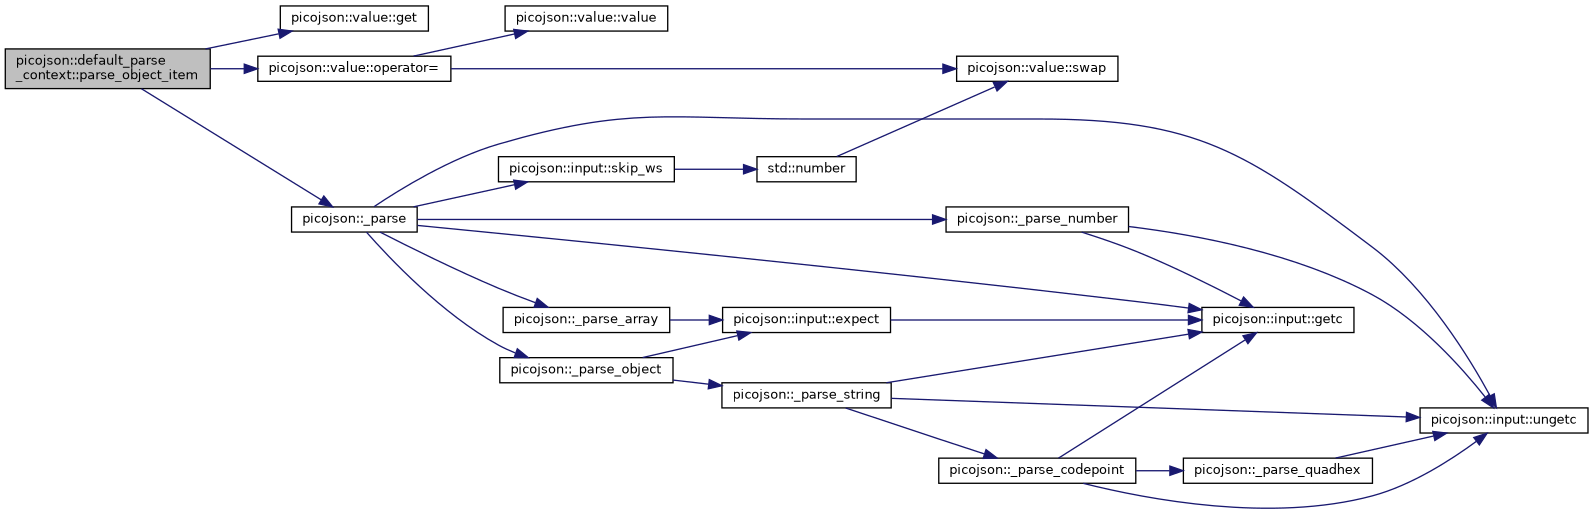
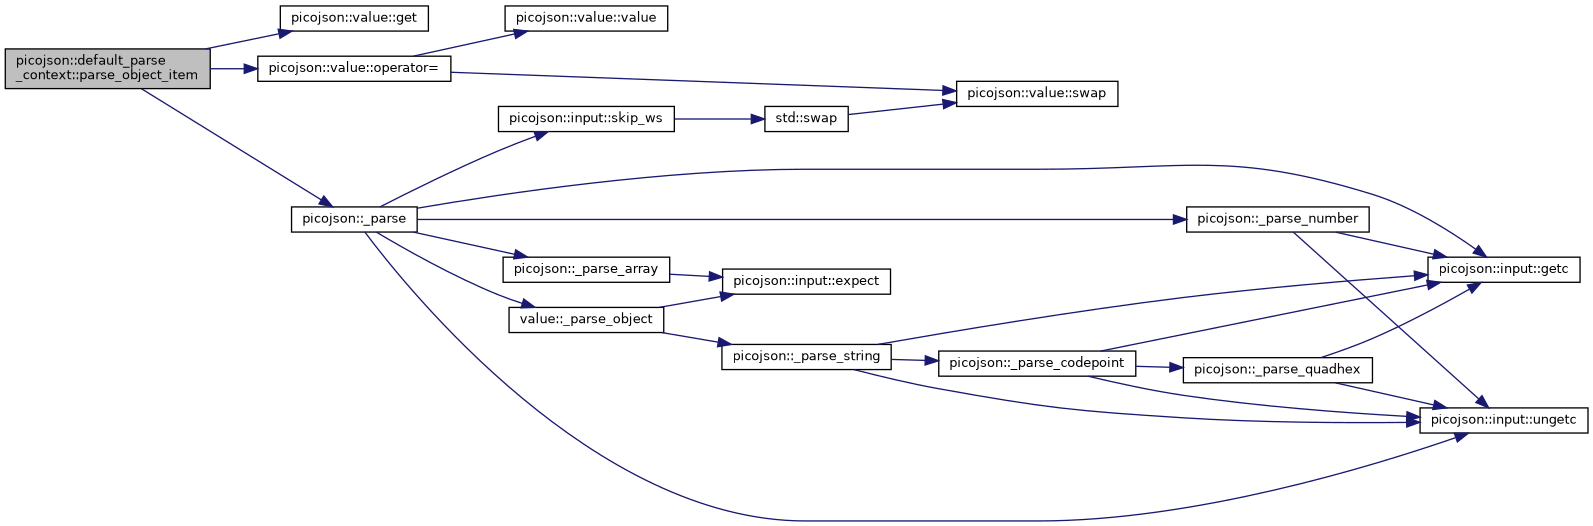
(807, 169) -> (807, 119)
(1039, 320) -> (1390, 331)
(586, 370) -> (586, 320)
